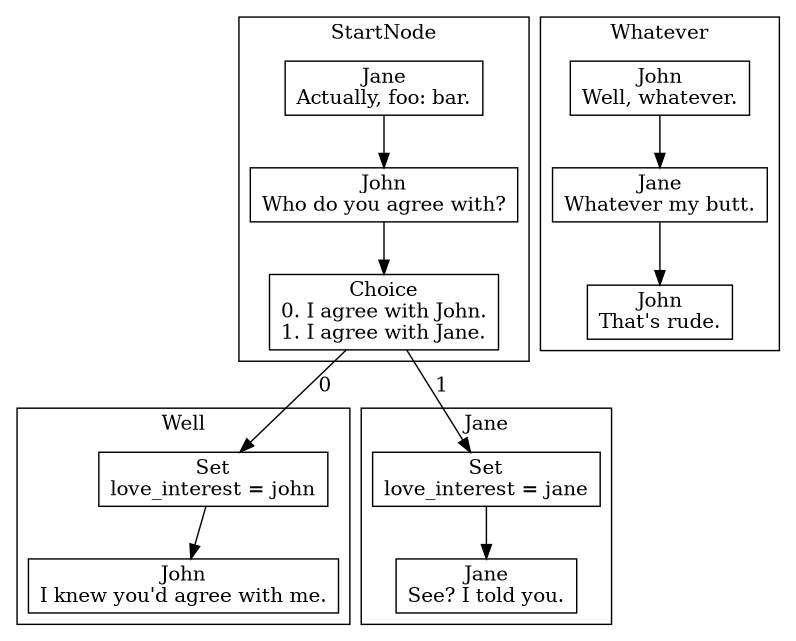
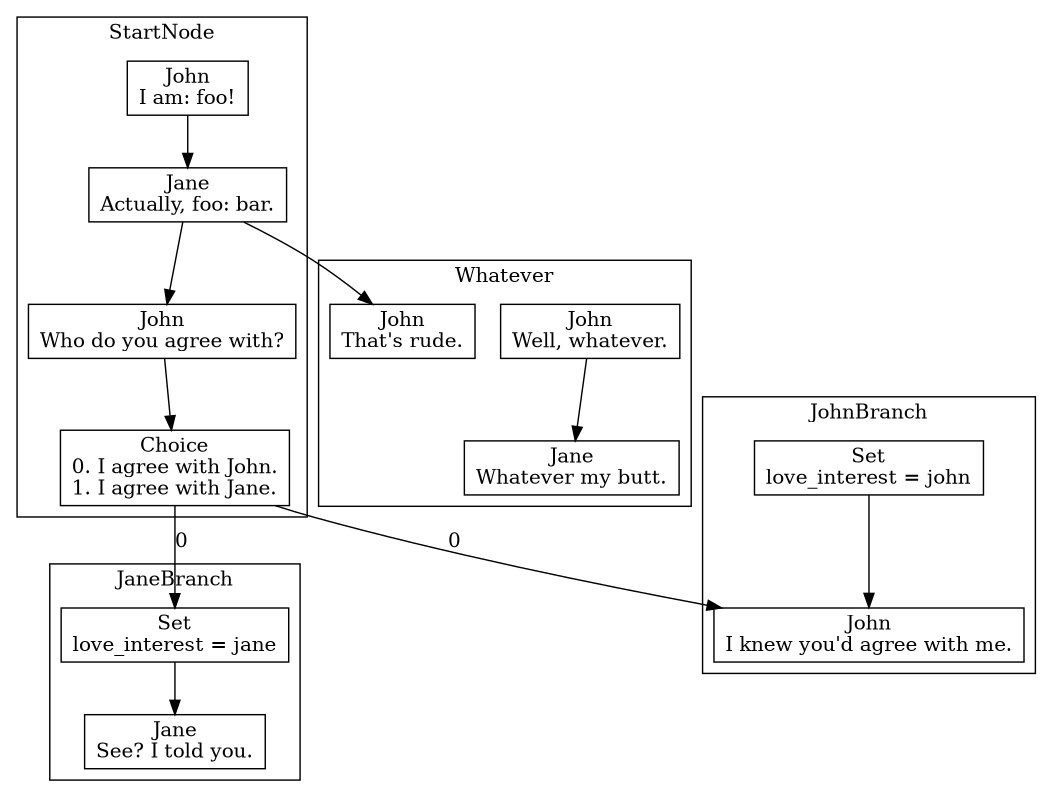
none -> (188, 88)
(660, 246) -> (296, 250)
(442, 386) -> (182, 542)
(298, 396) -> (490, 561)
(183, 425) -> (869, 413)
(486, 425) -> (175, 580)
